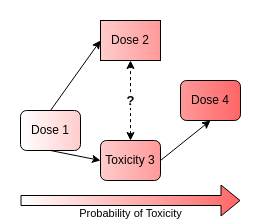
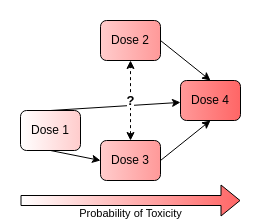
(131, 41) -> (131, 41)
none -> (183, 58)
(73, 79) -> (112, 107)
(131, 161) -> (131, 161)
